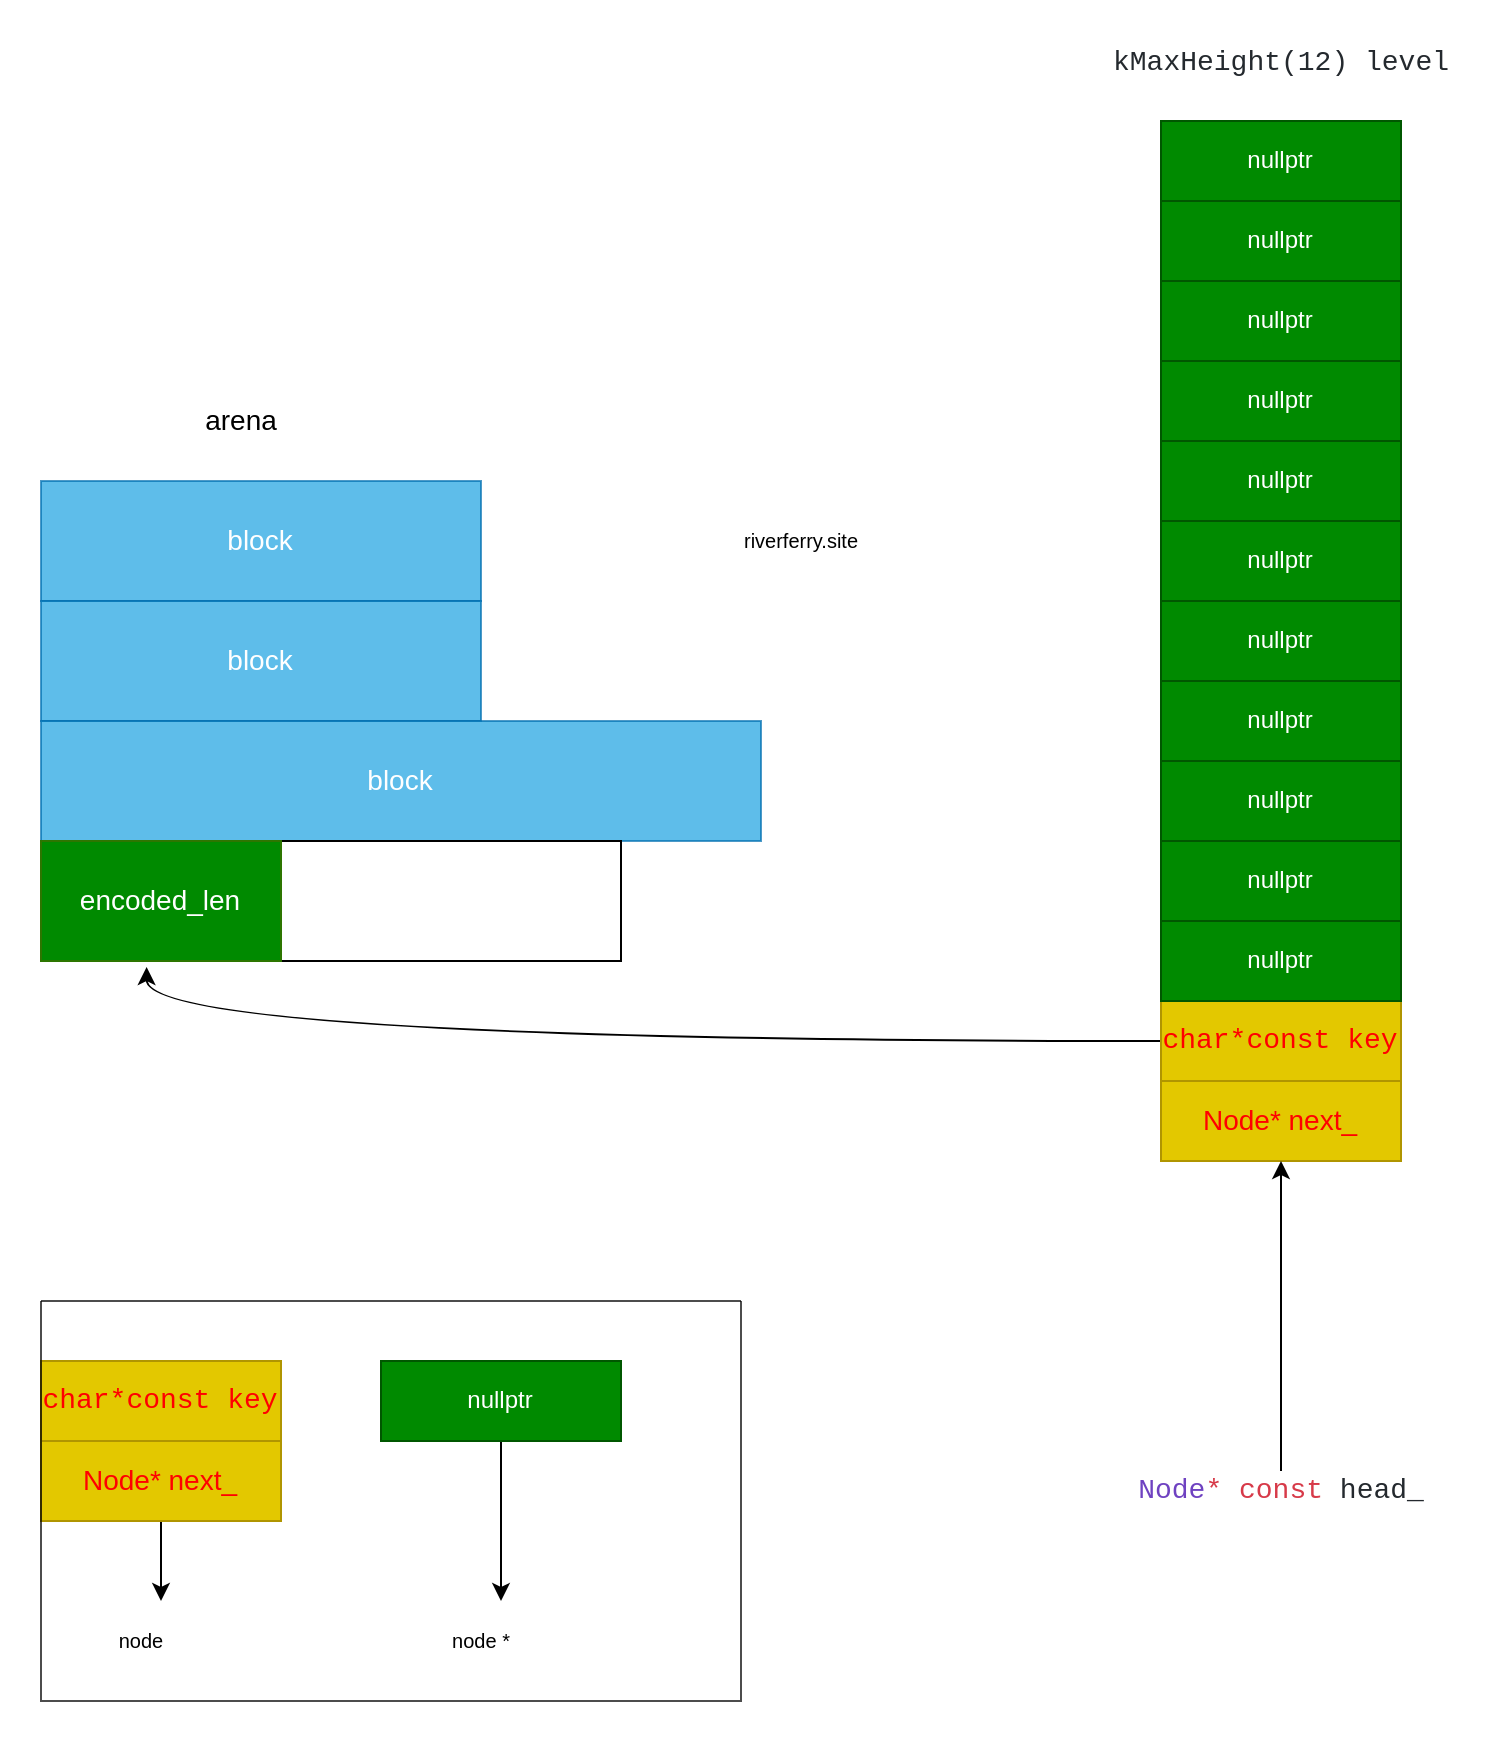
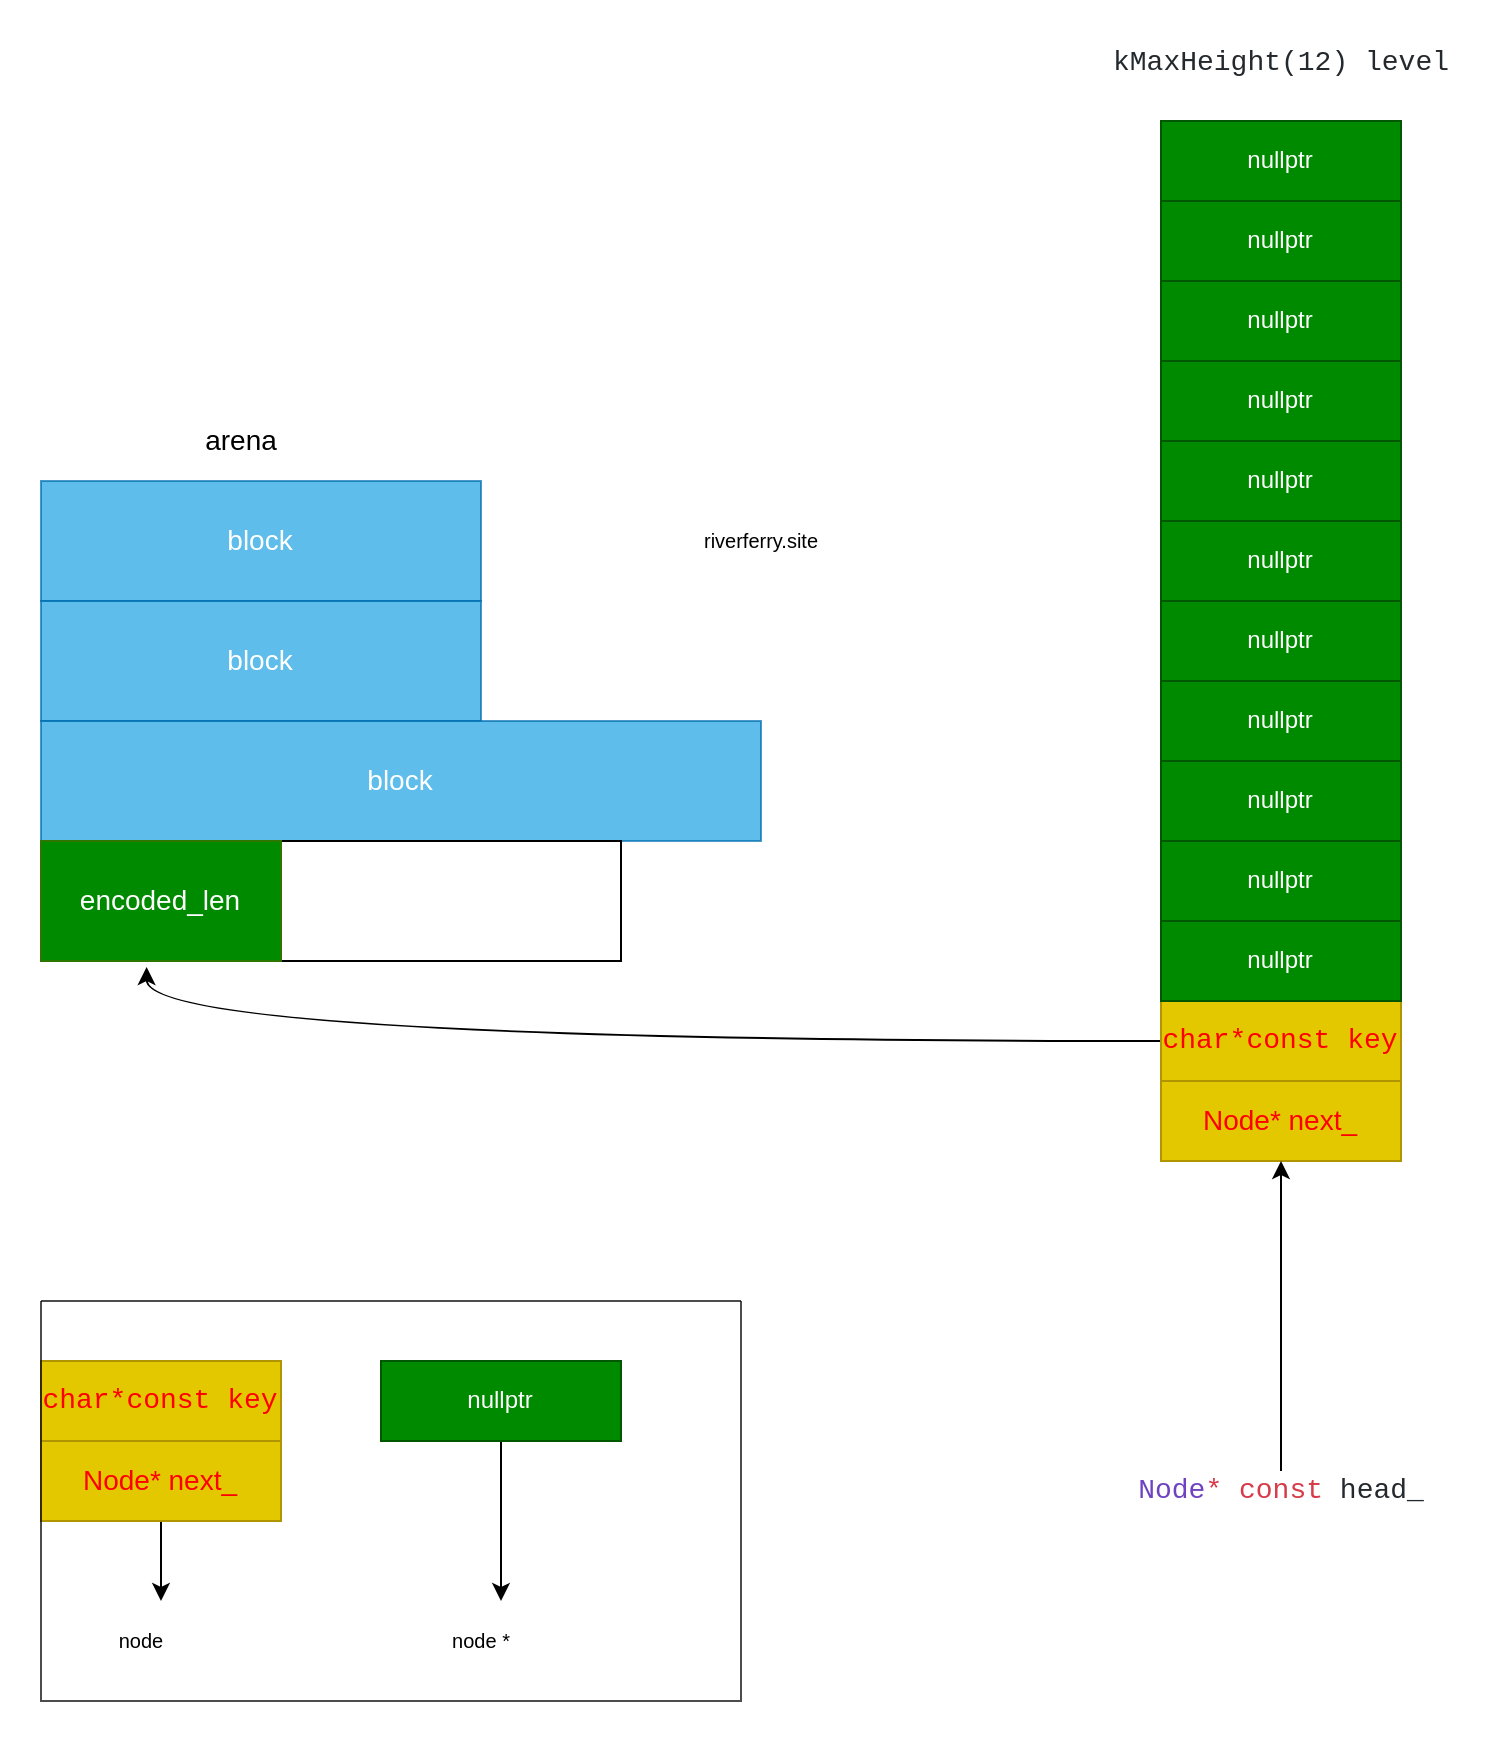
(241, 421) -> (241, 441)
(801, 541) -> (761, 541)
